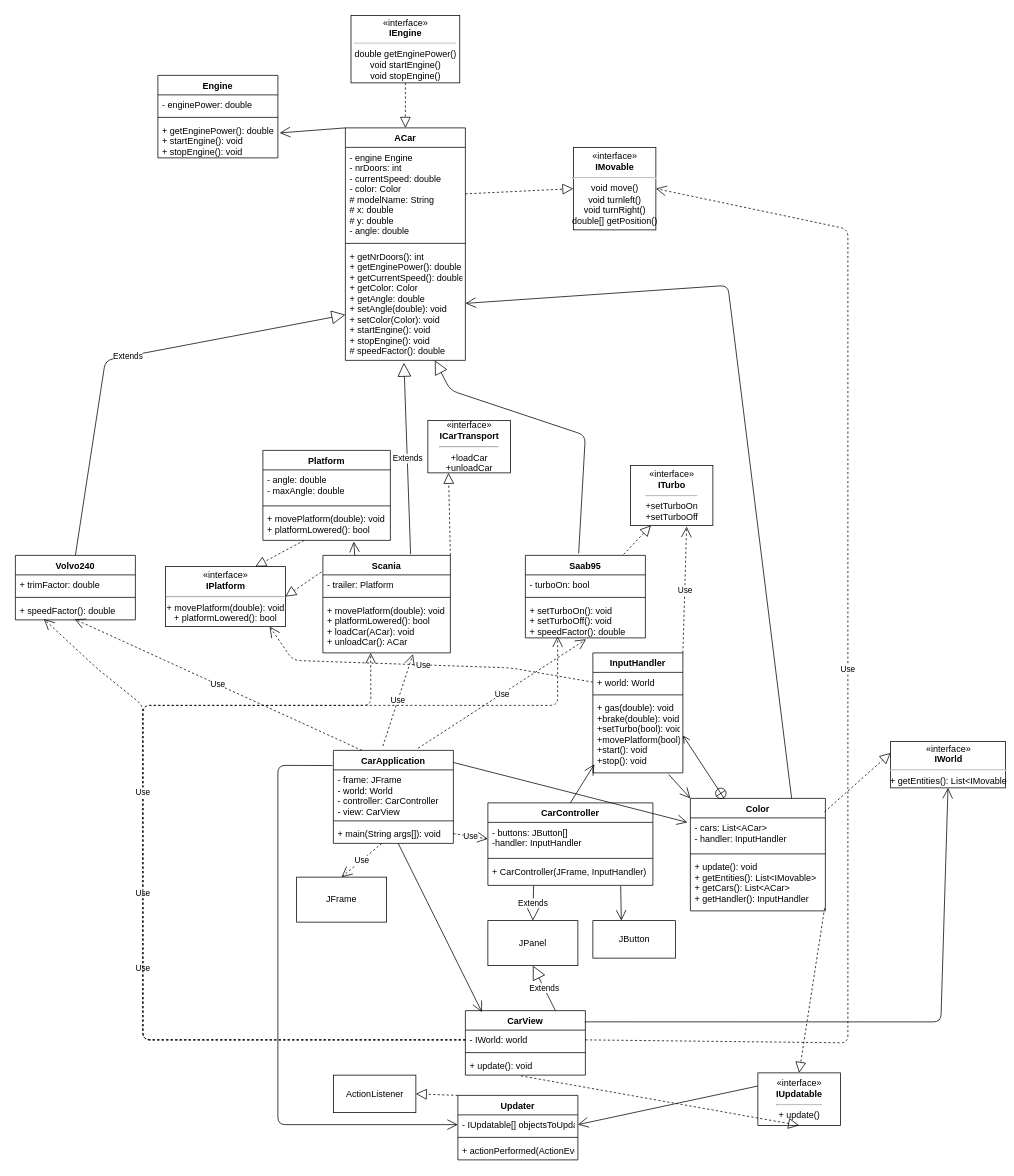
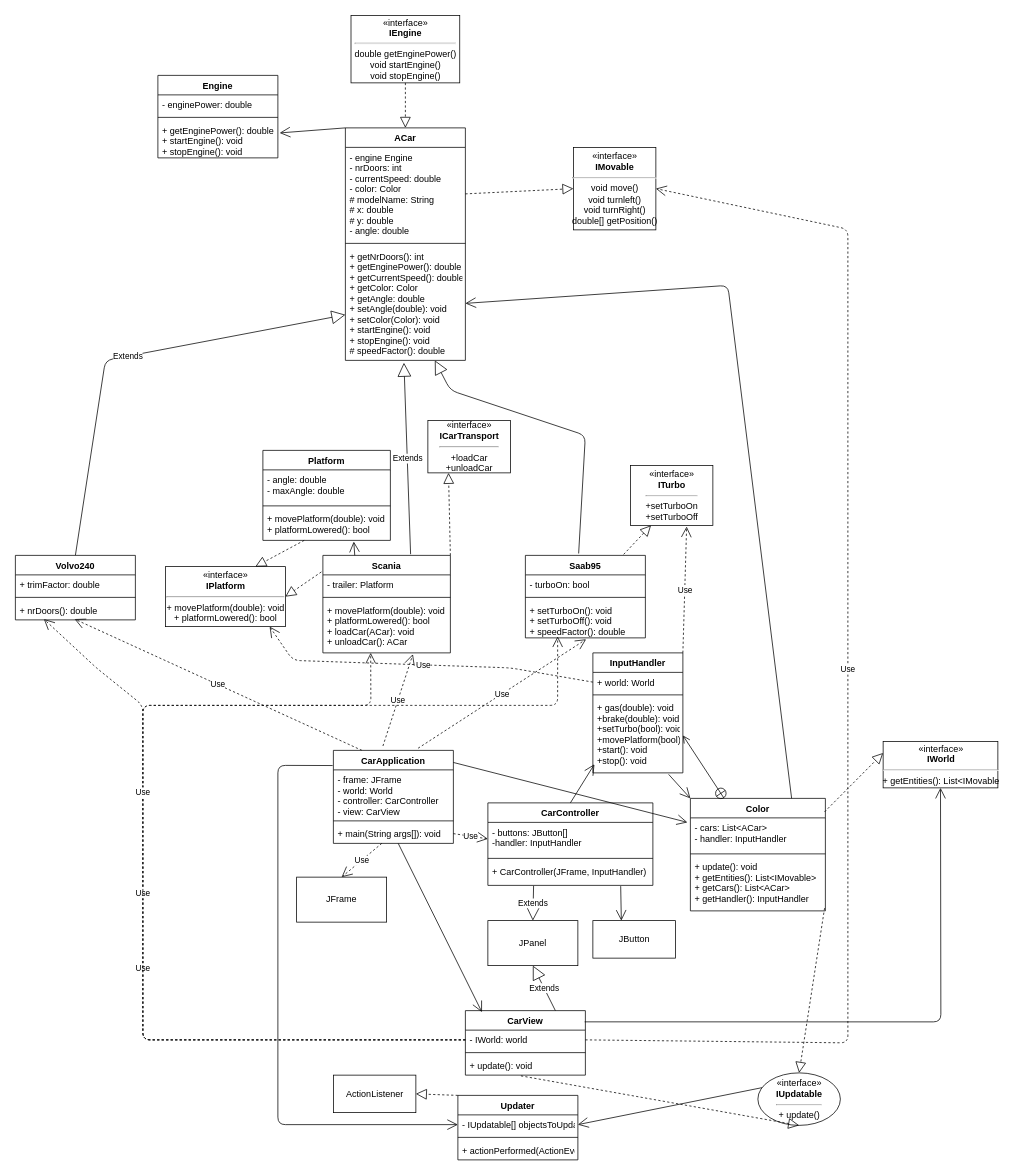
(73, 611) -> (63, 611)
(948, 765) -> (941, 765)
(799, 1099) -> (799, 1099)
